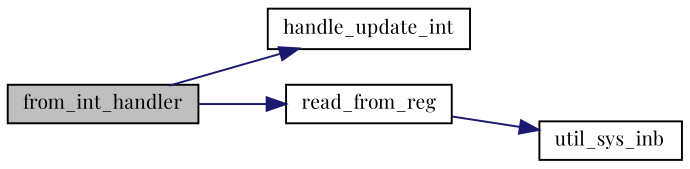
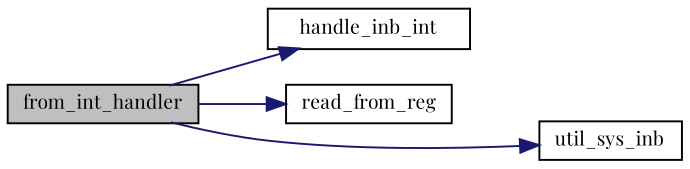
(369, 29) -> (369, 29)
(486, 122) -> (344, 146)
